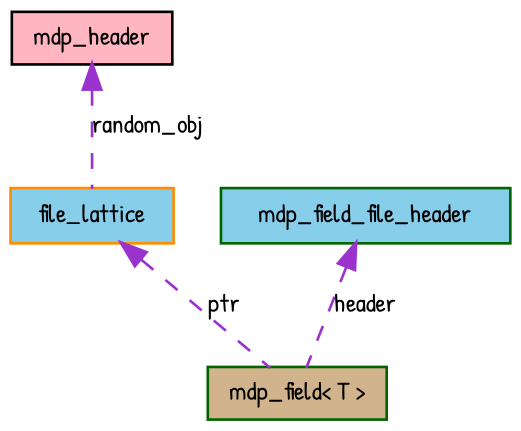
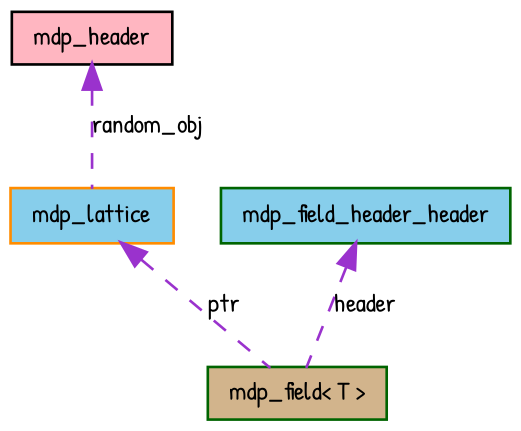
(92, 216) -> (92, 216)
(366, 216) -> (366, 216)
